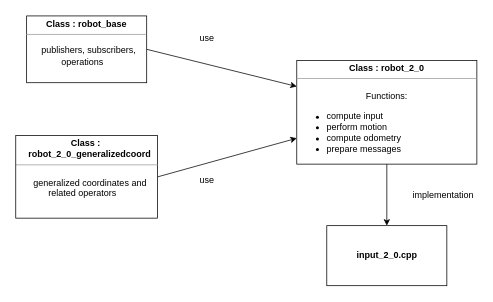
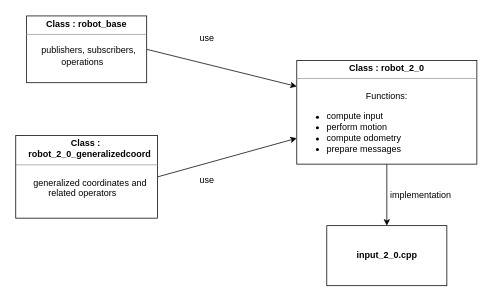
(443, 195) -> (420, 195)
